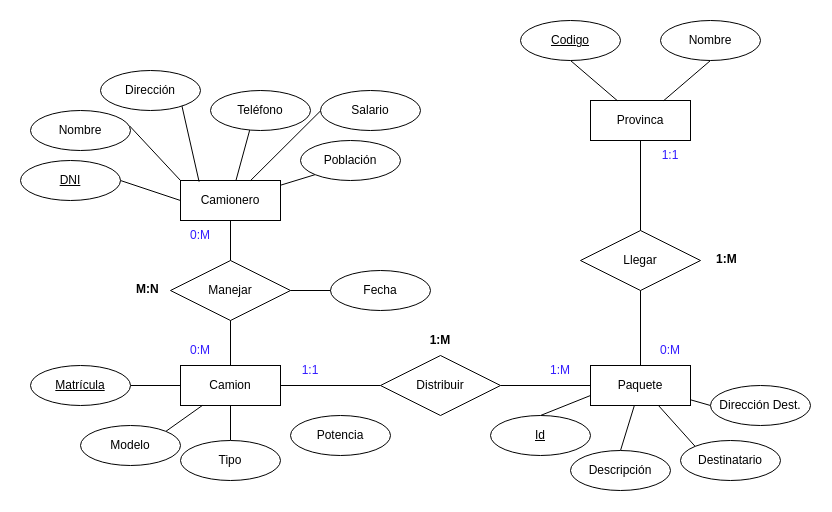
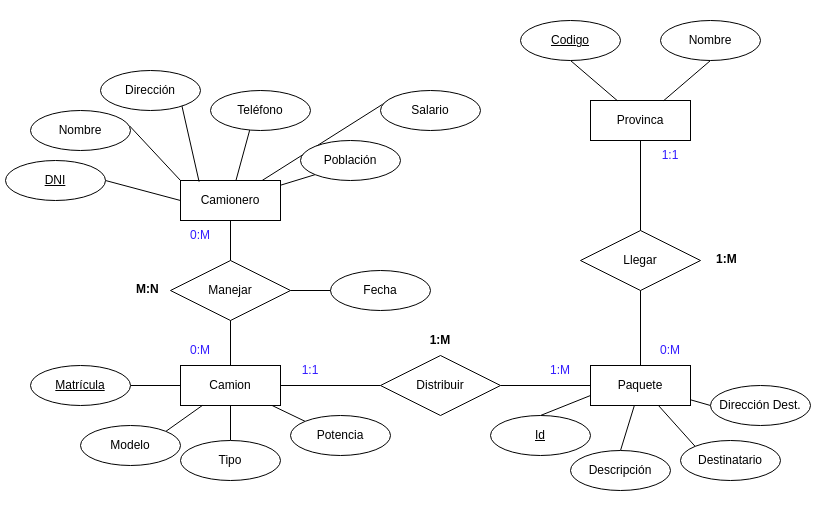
(371, 111) -> (431, 111)
(71, 181) -> (56, 181)
none -> (289, 413)
